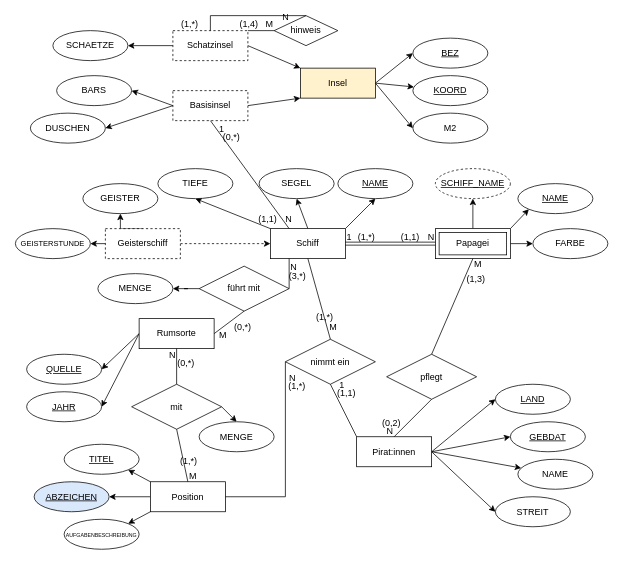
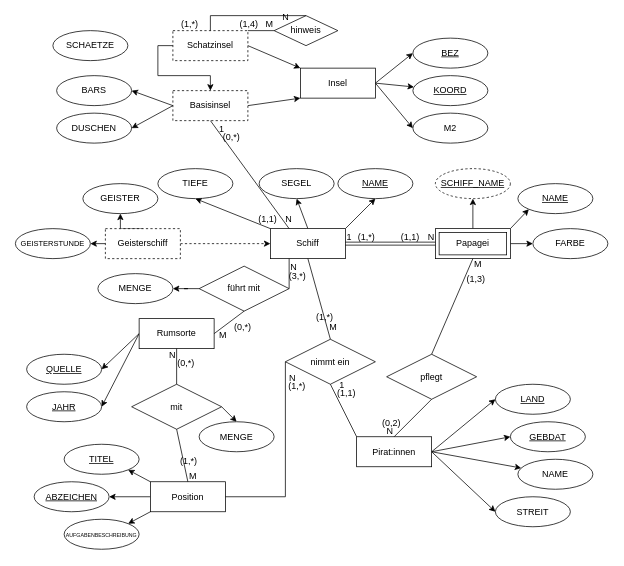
(146, 45) -> (188, 75)
(338, 83) -> (338, 83)
(68, 128) -> (94, 128)
(72, 497) -> (72, 497)
